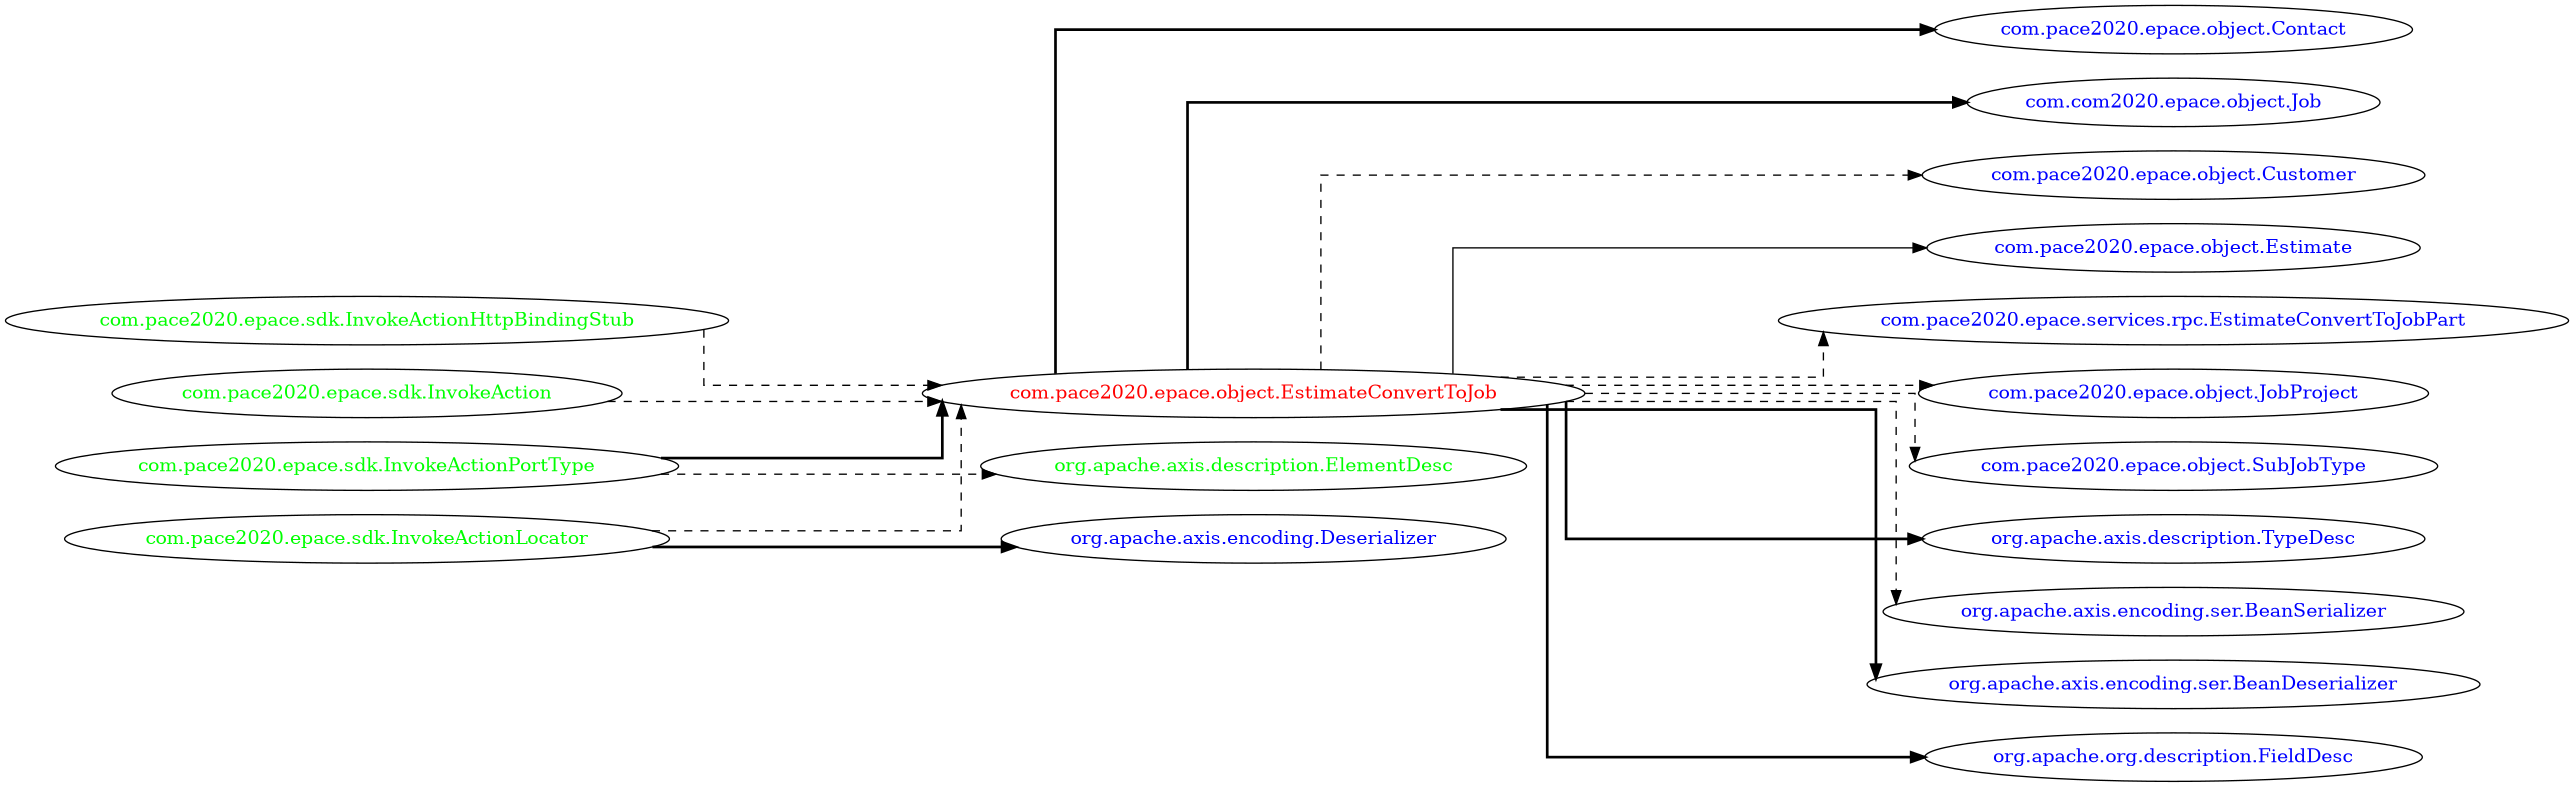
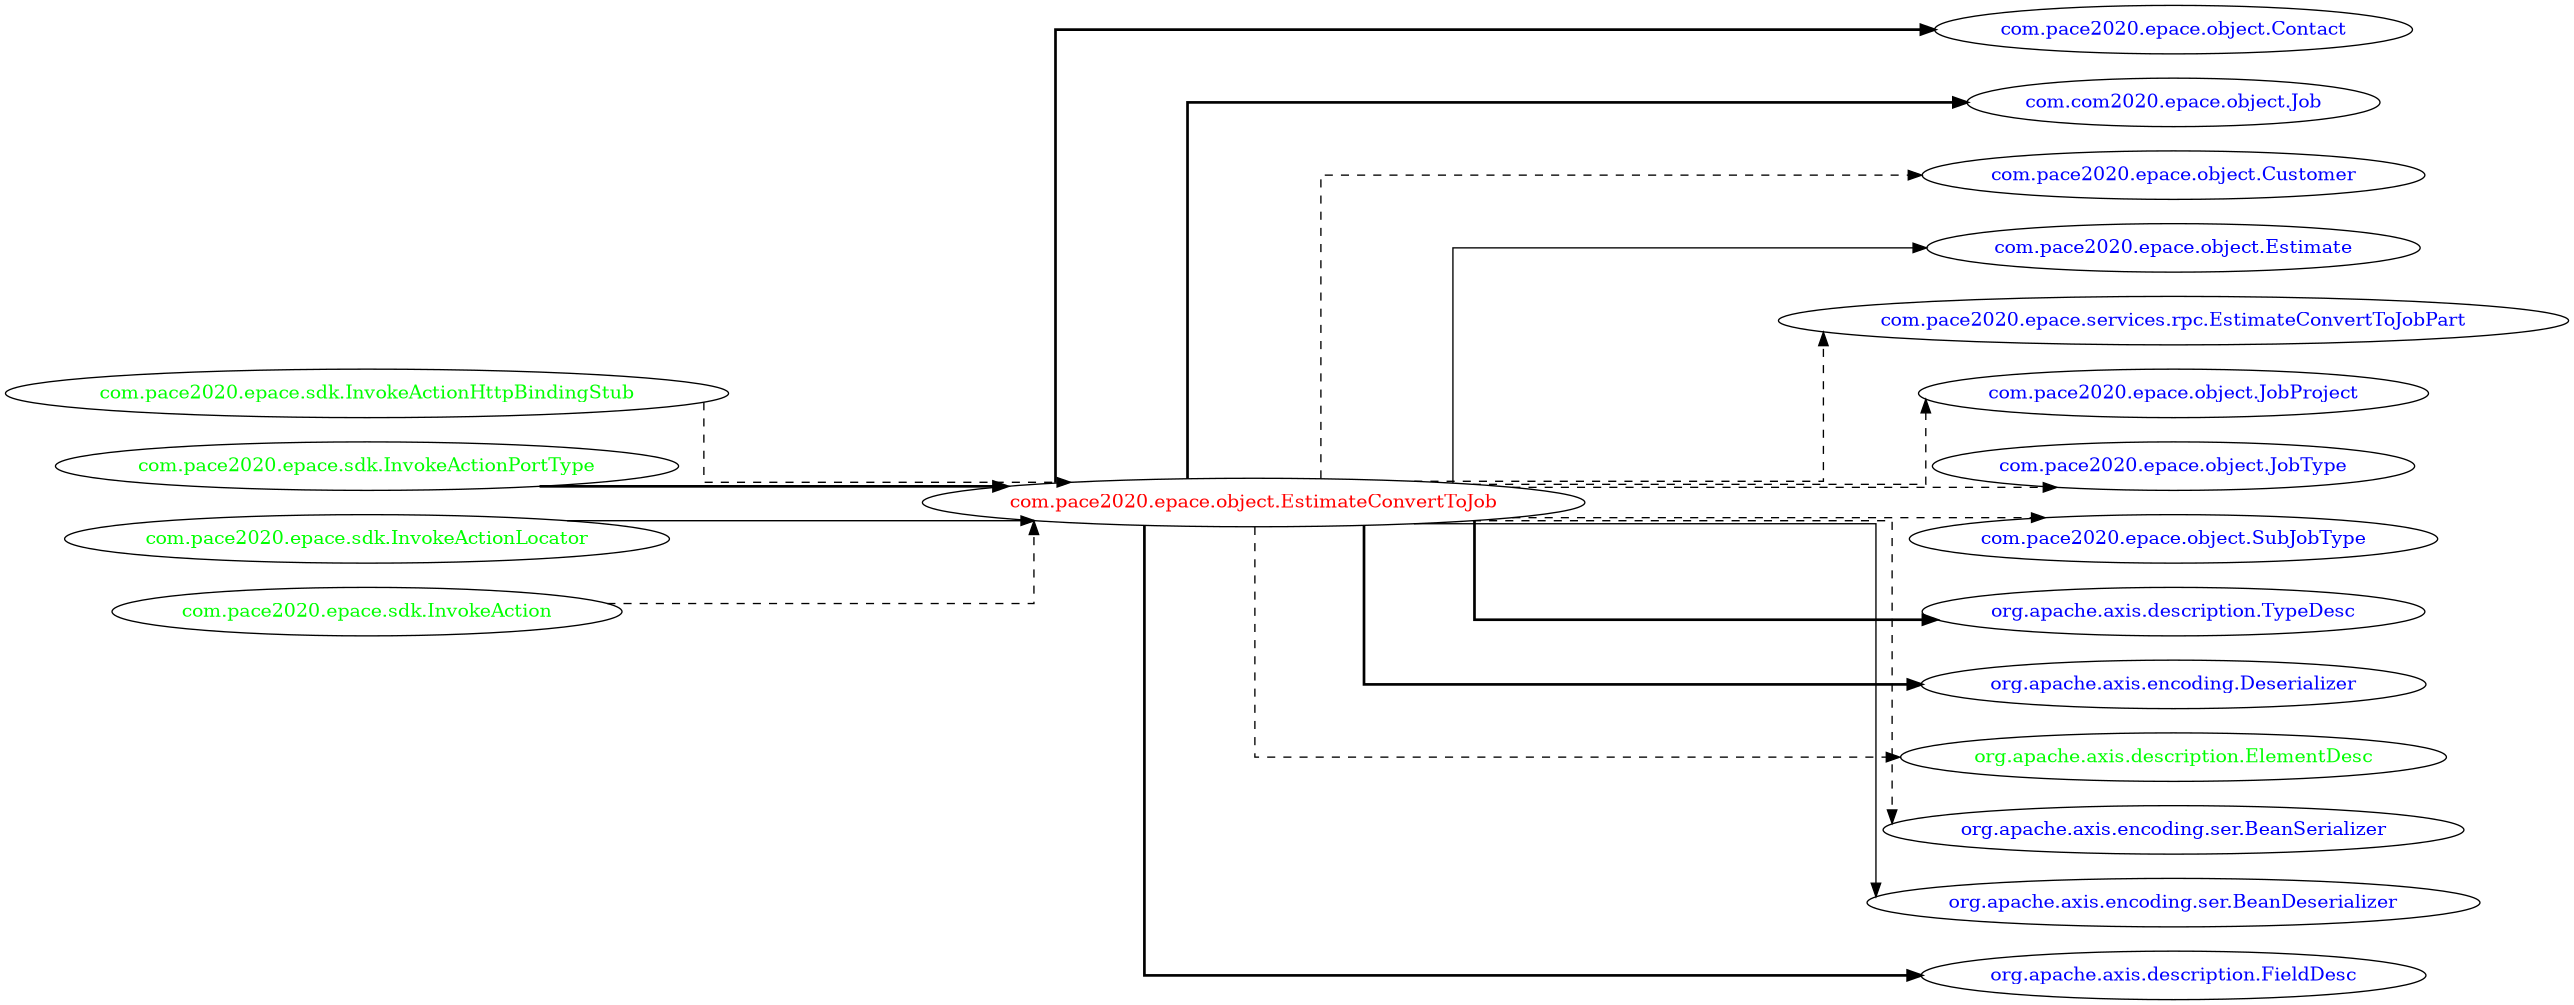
(1816, 410) -> (1876, 534)
none -> (2173, 466)
(822, 474) -> (1455, 757)
(863, 531) -> (794, 521)
(827, 547) -> (1557, 684)
(2173, 757) -> (2173, 975)
